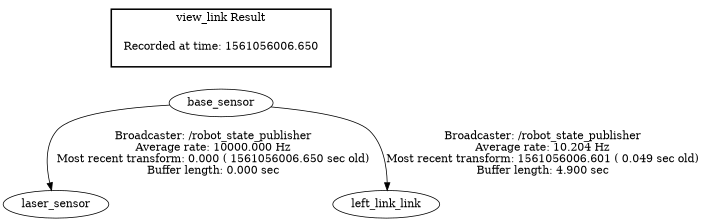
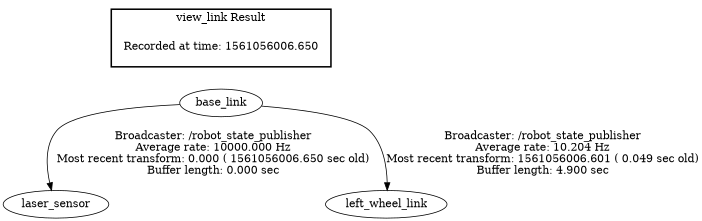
(221, 103) -> (221, 103)
(386, 204) -> (386, 204)
